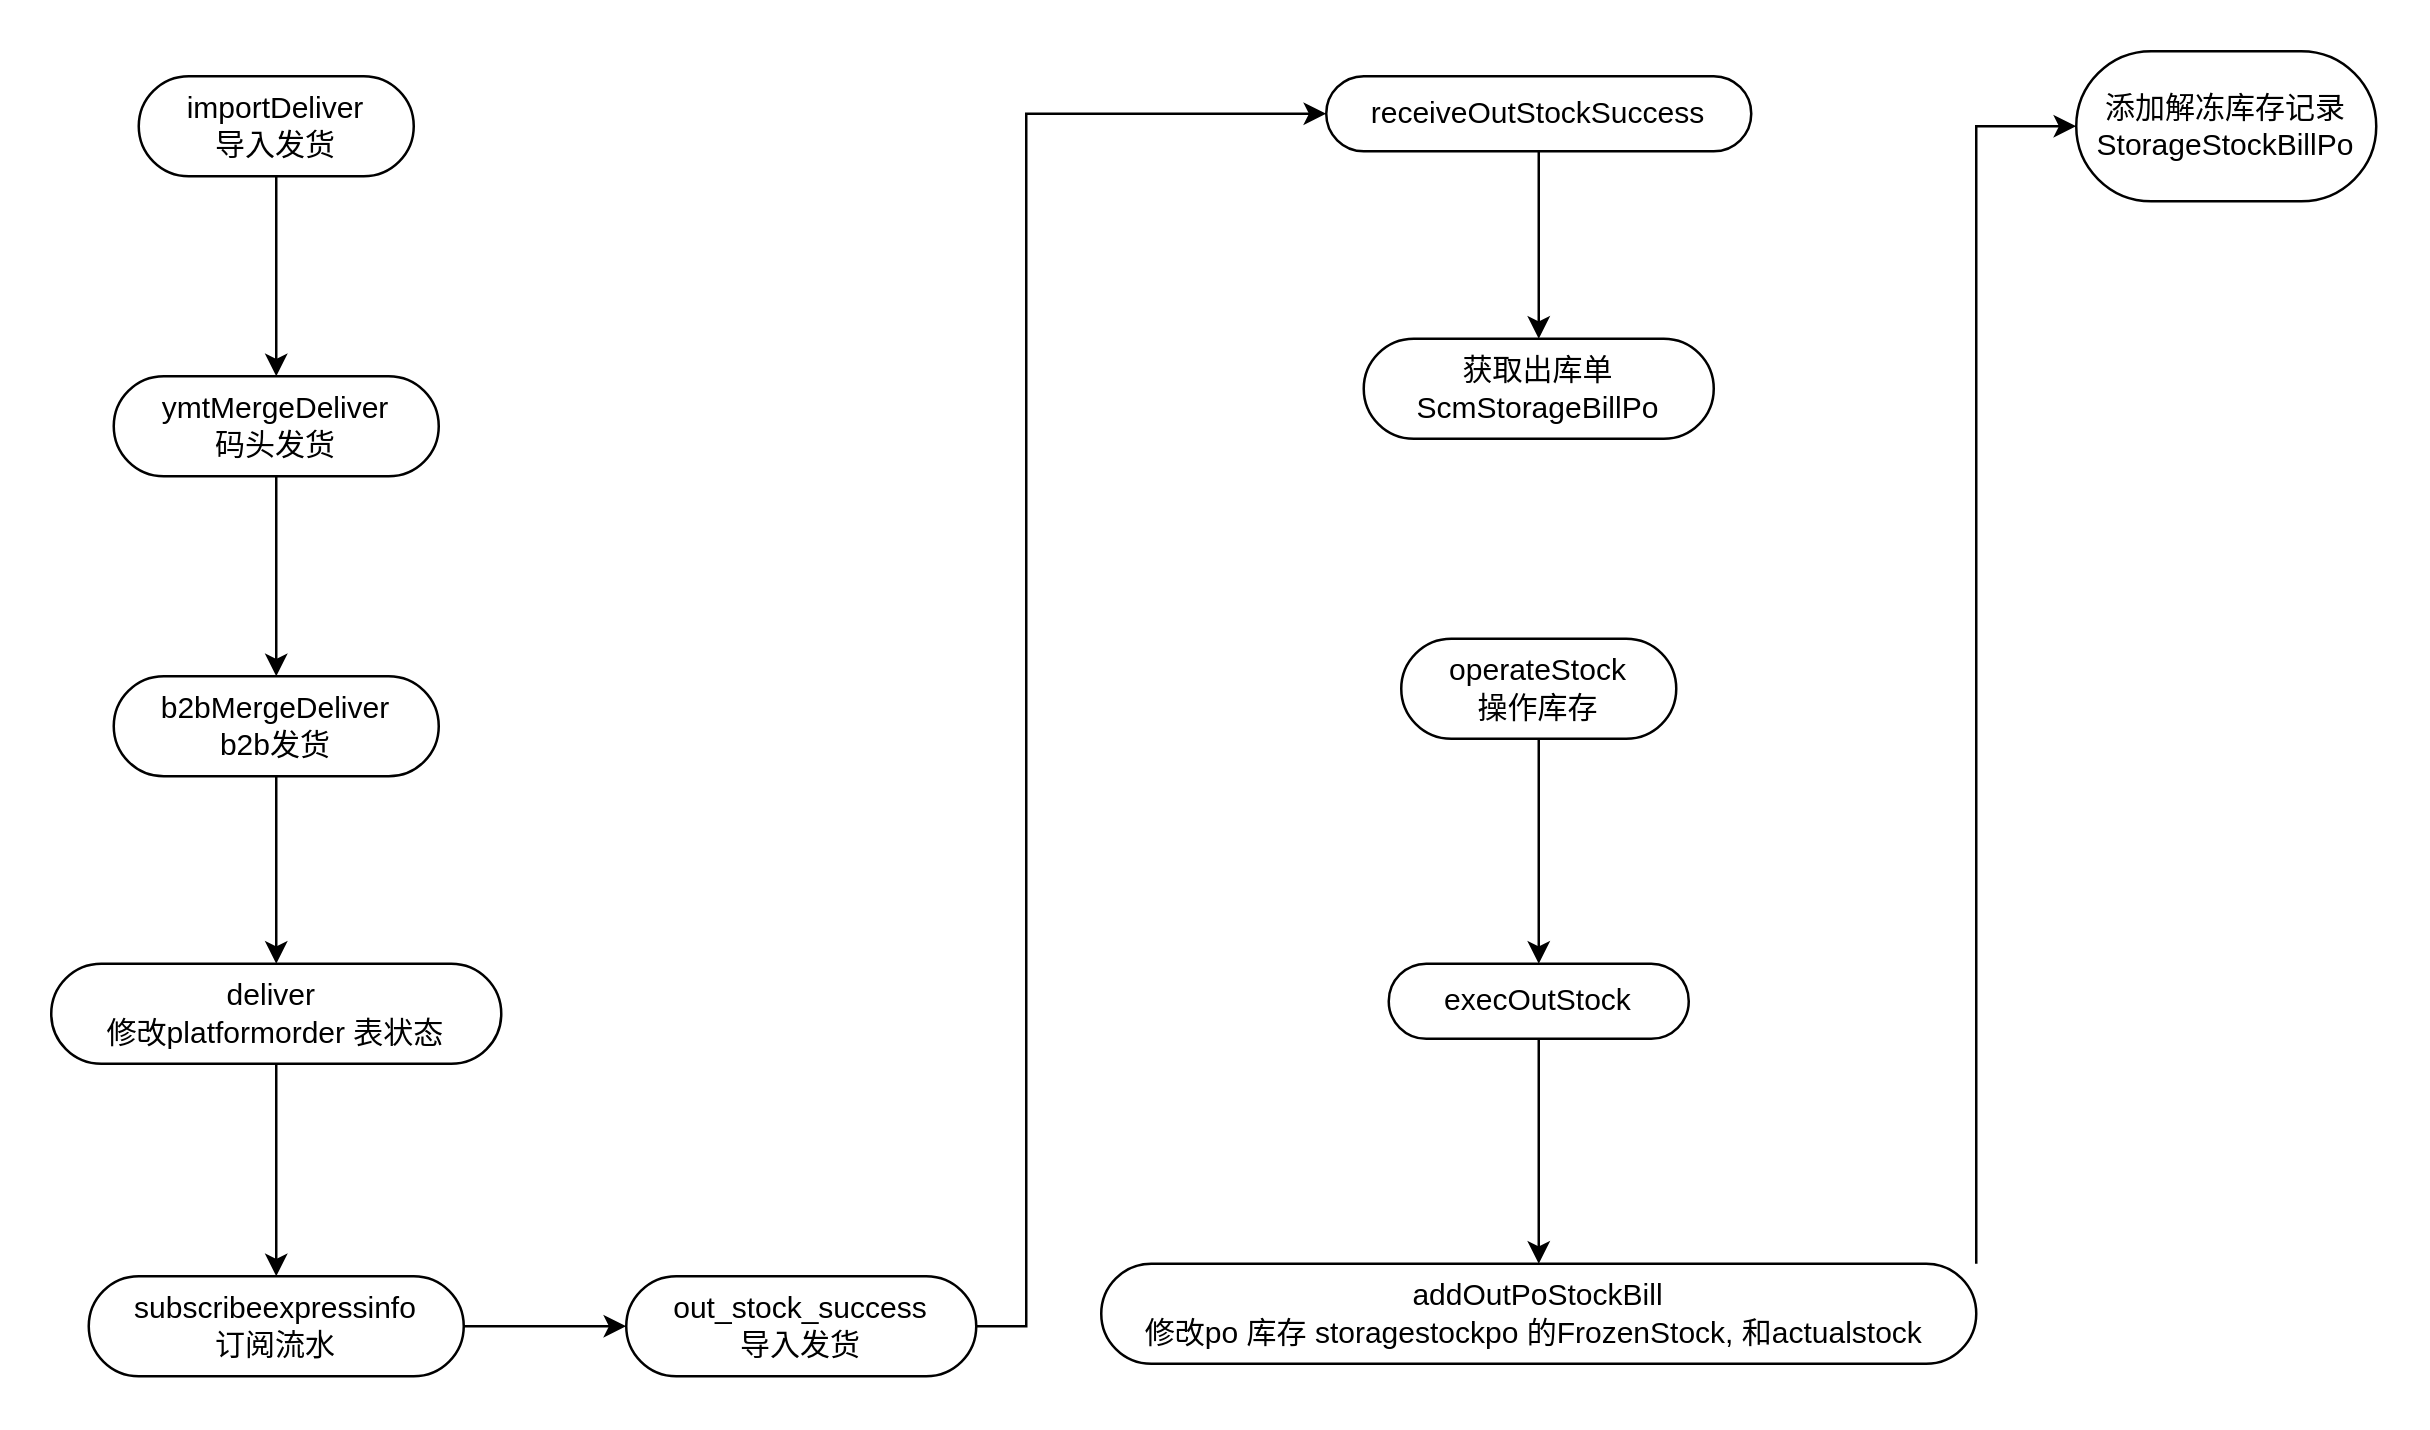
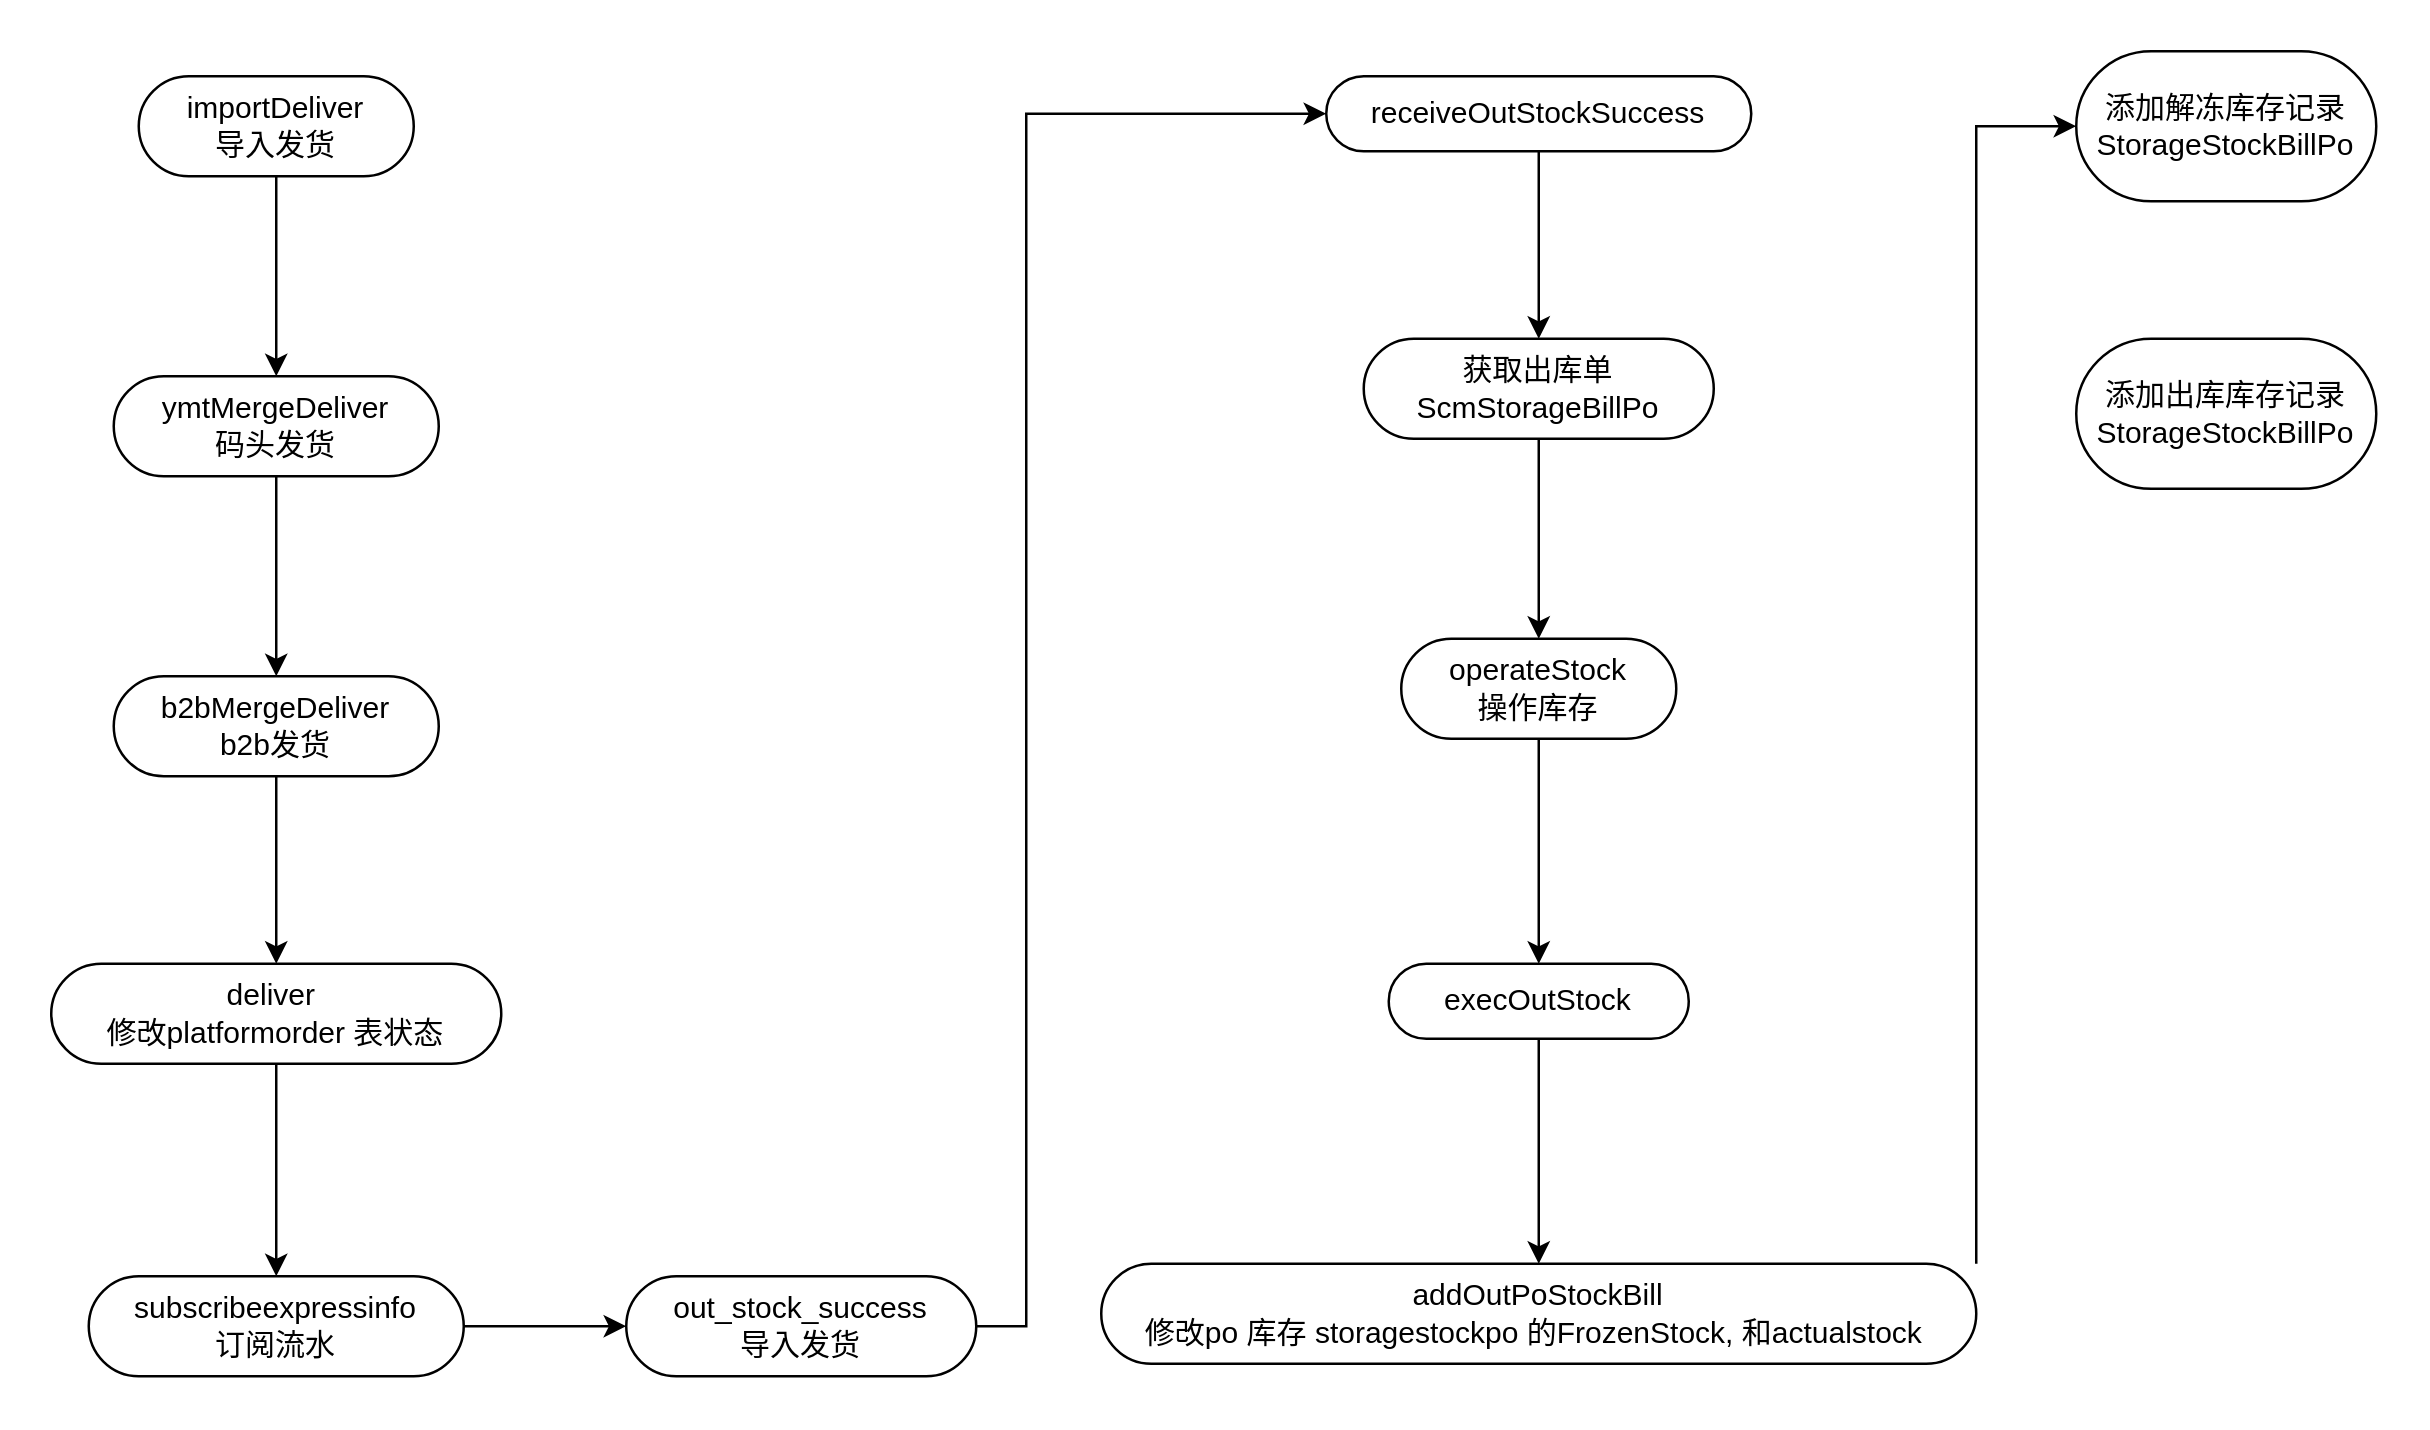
none -> (2226, 414)
none -> (1539, 531)
